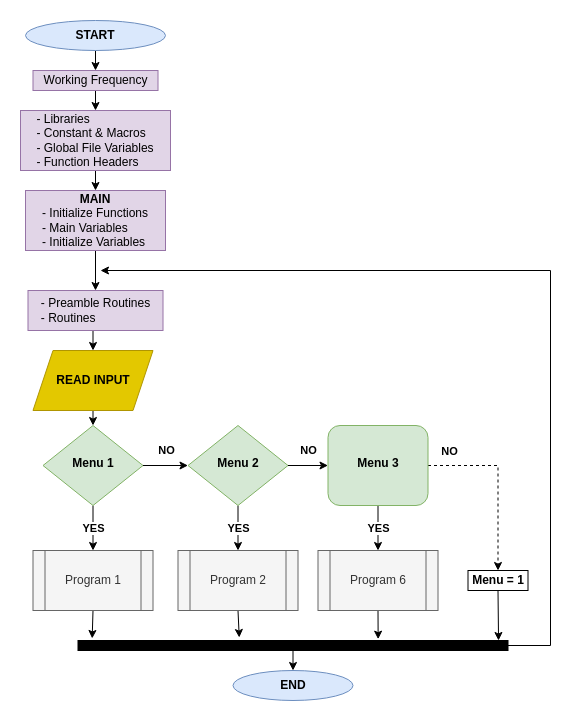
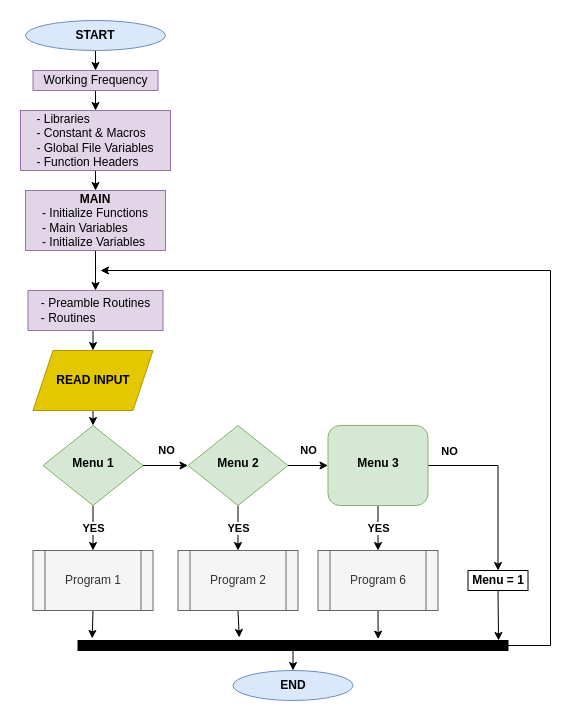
(498, 480) -> (498, 480)
